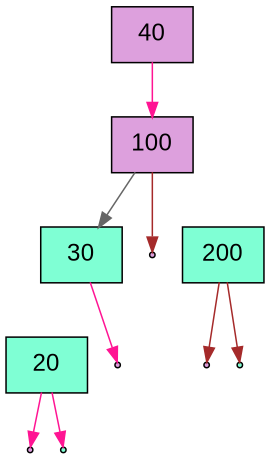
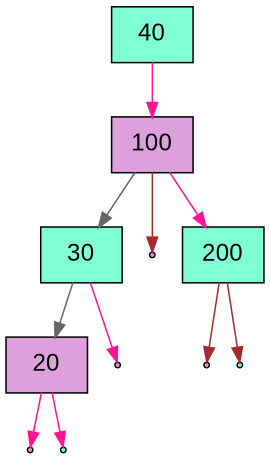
(152, 35) -> (152, 35)
none -> (184, 194)
none -> (66, 303)
(47, 365) -> (47, 365)
